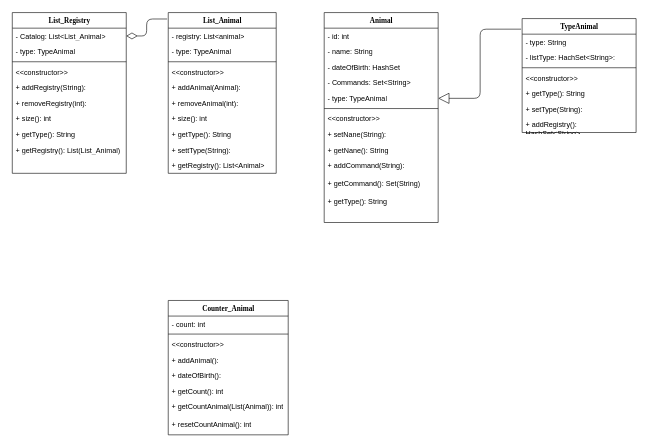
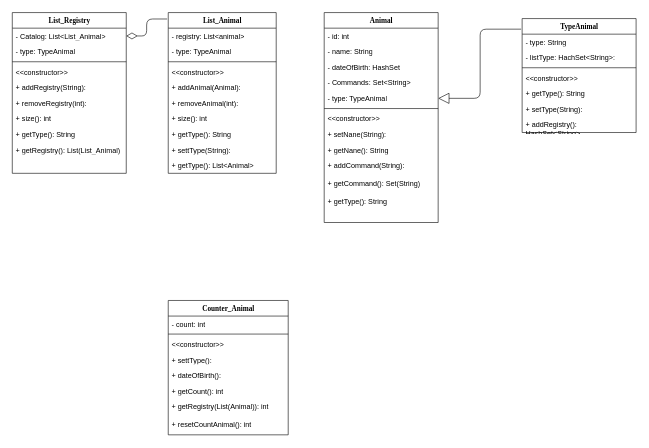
(223, 170) -> (217, 166)
(196, 360) -> (196, 360)
(229, 412) -> (229, 412)
